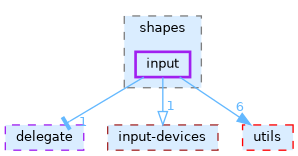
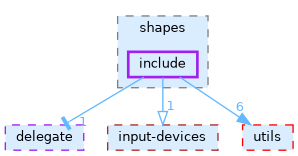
(163, 64) -> (163, 64)
